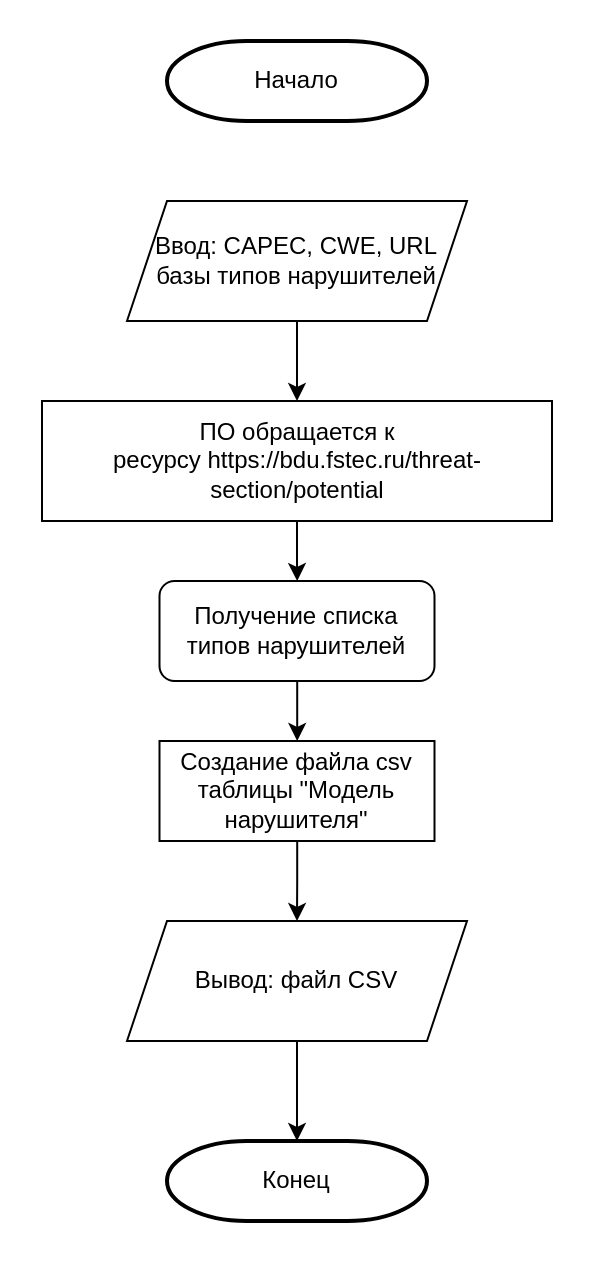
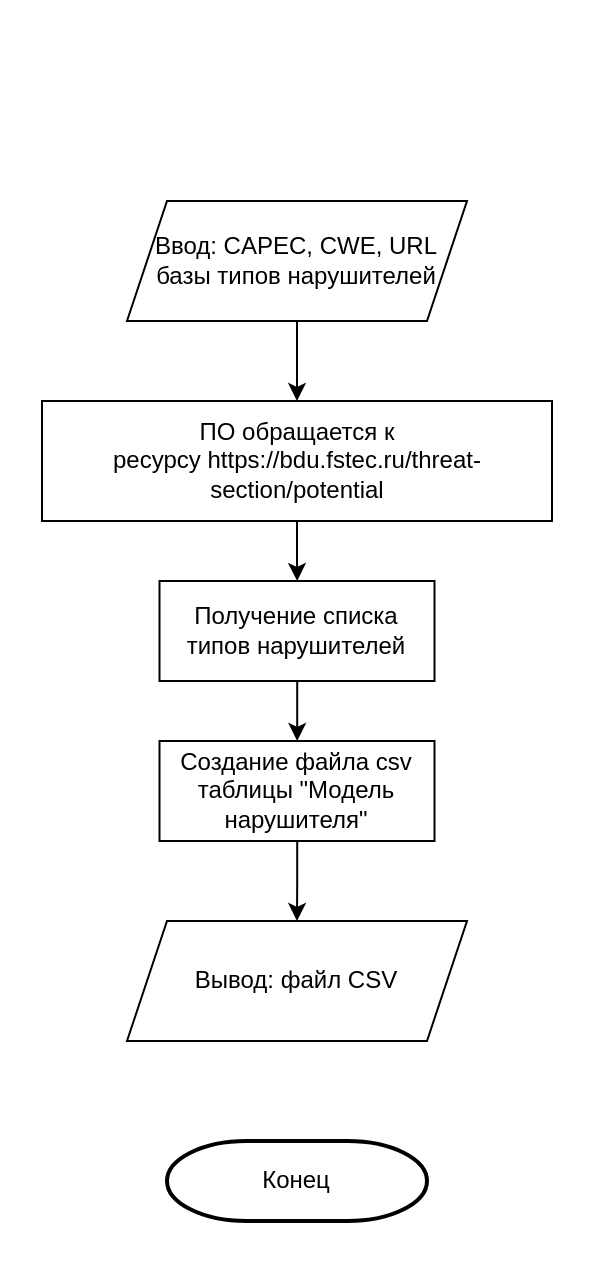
(297, 81) -> none
(297, 631) -> (297, 631)
(297, 1084) -> none
